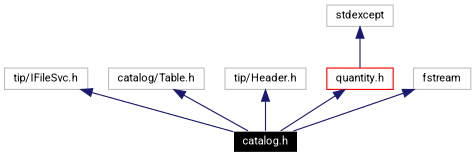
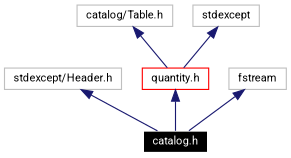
(46, 79) -> none
(266, 79) -> (63, 79)
(216, 113) -> (154, 52)
